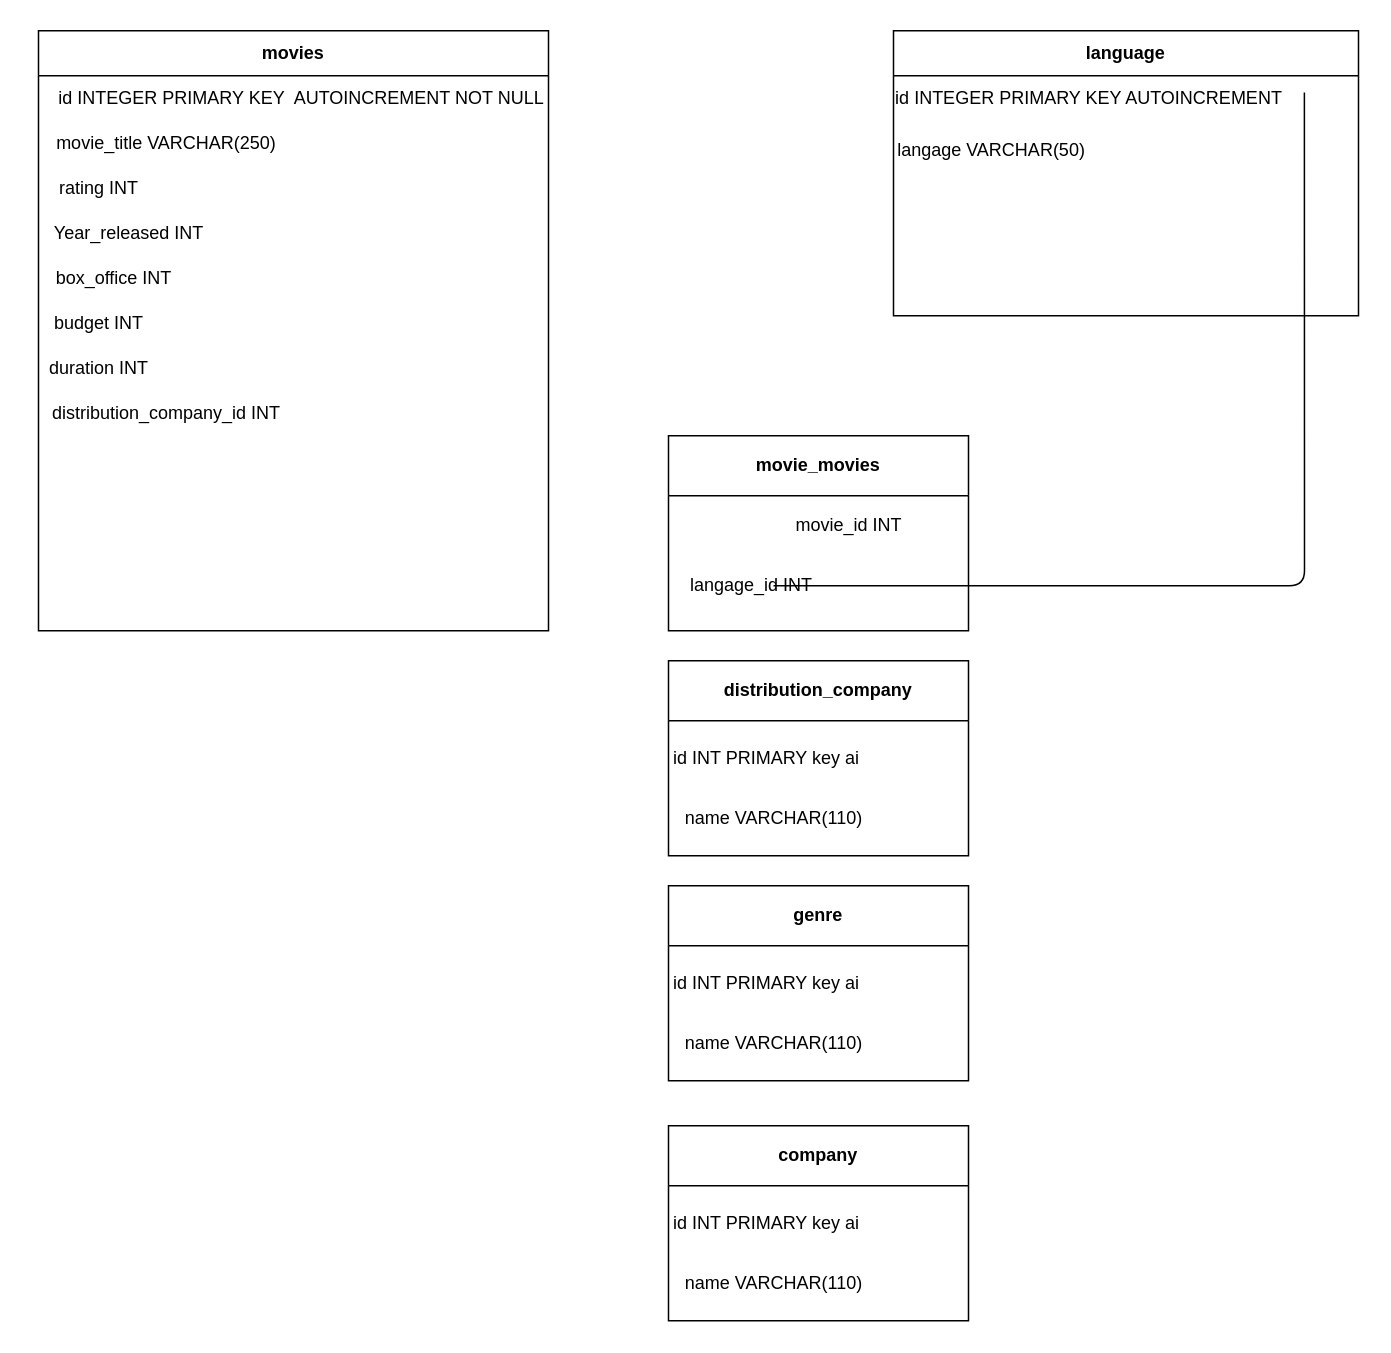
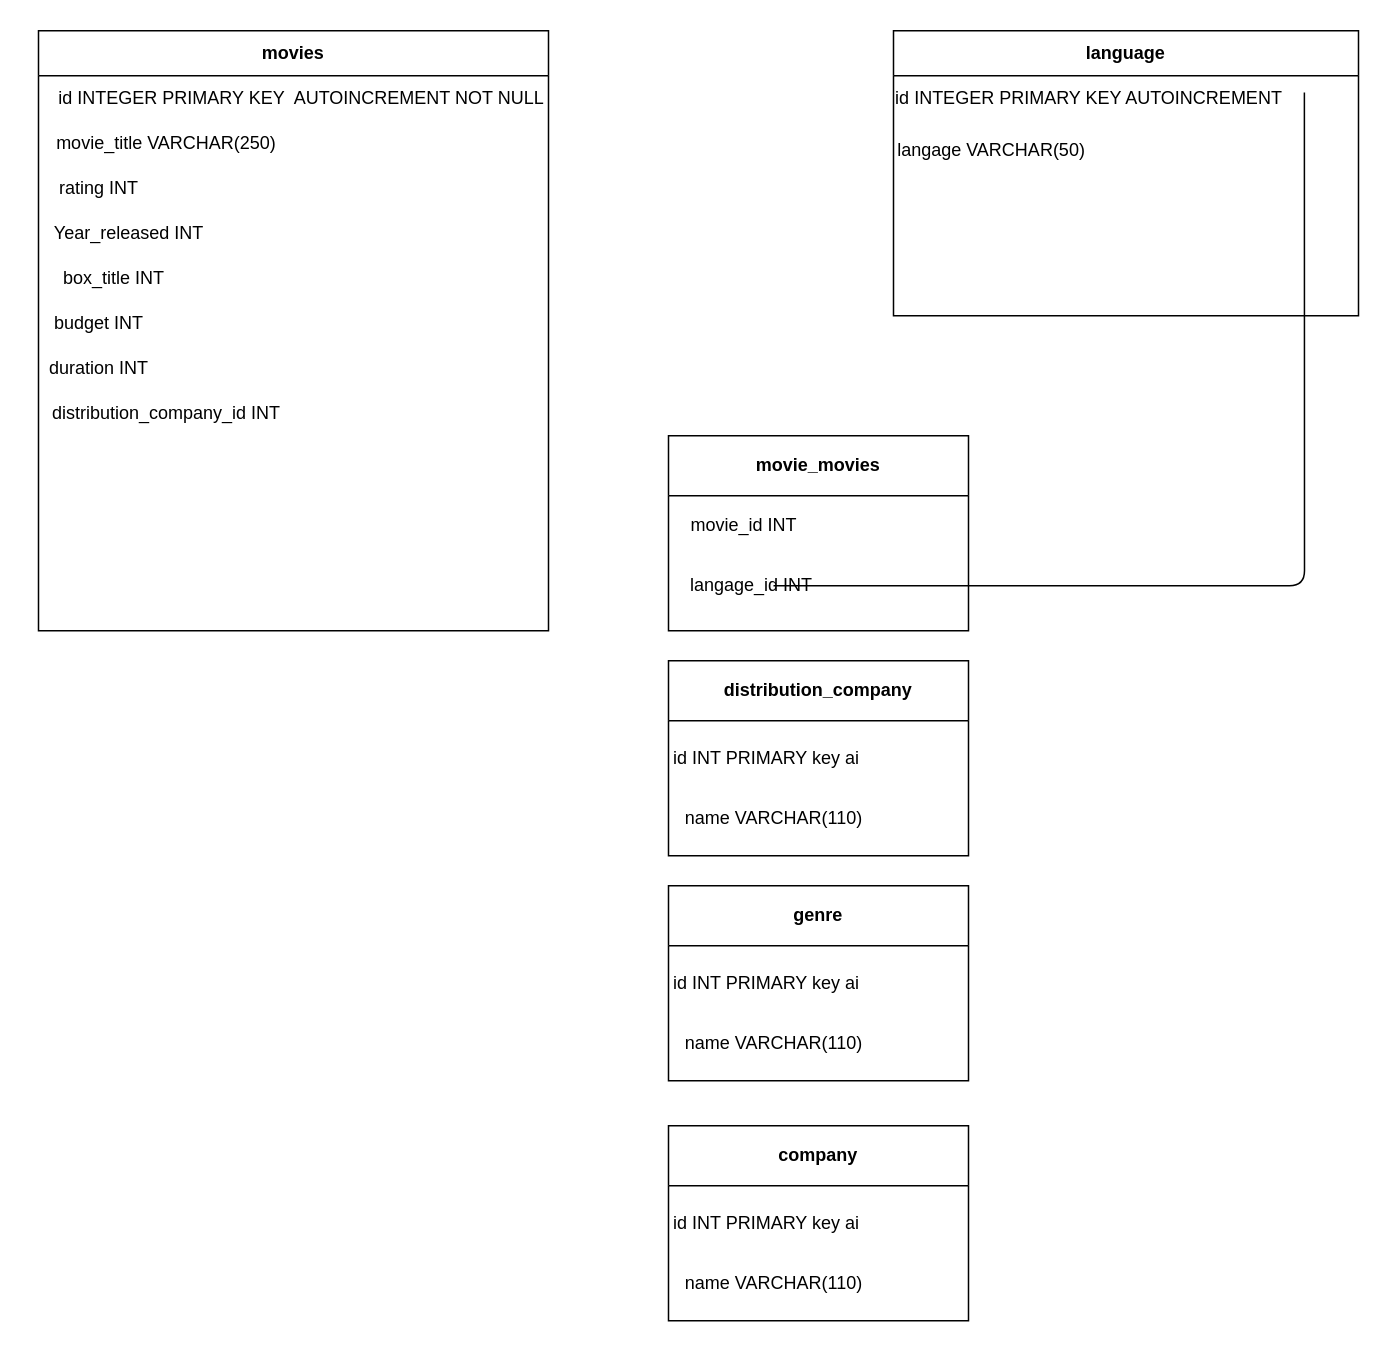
(114, 278) -> (114, 278)
(848, 526) -> (743, 526)
